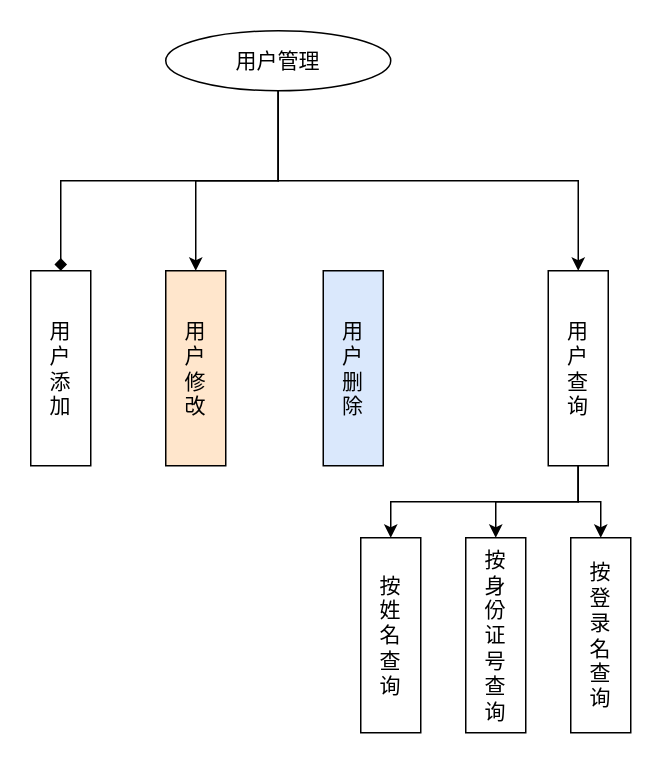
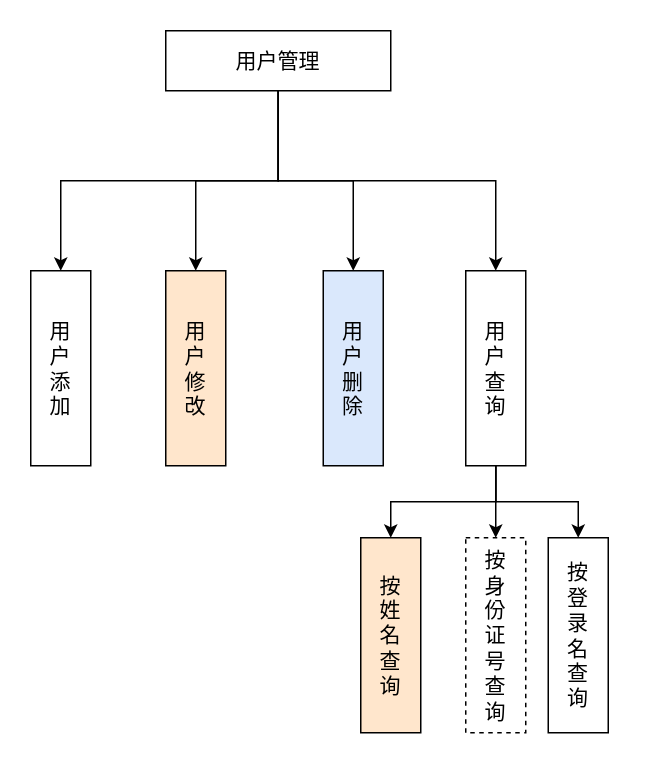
(278, 61) -> (278, 61)
none -> (353, 222)
(61, 258) -> (61, 259)
(578, 368) -> (496, 368)
(391, 635) -> (391, 635)
(496, 635) -> (496, 635)
(601, 635) -> (578, 635)
